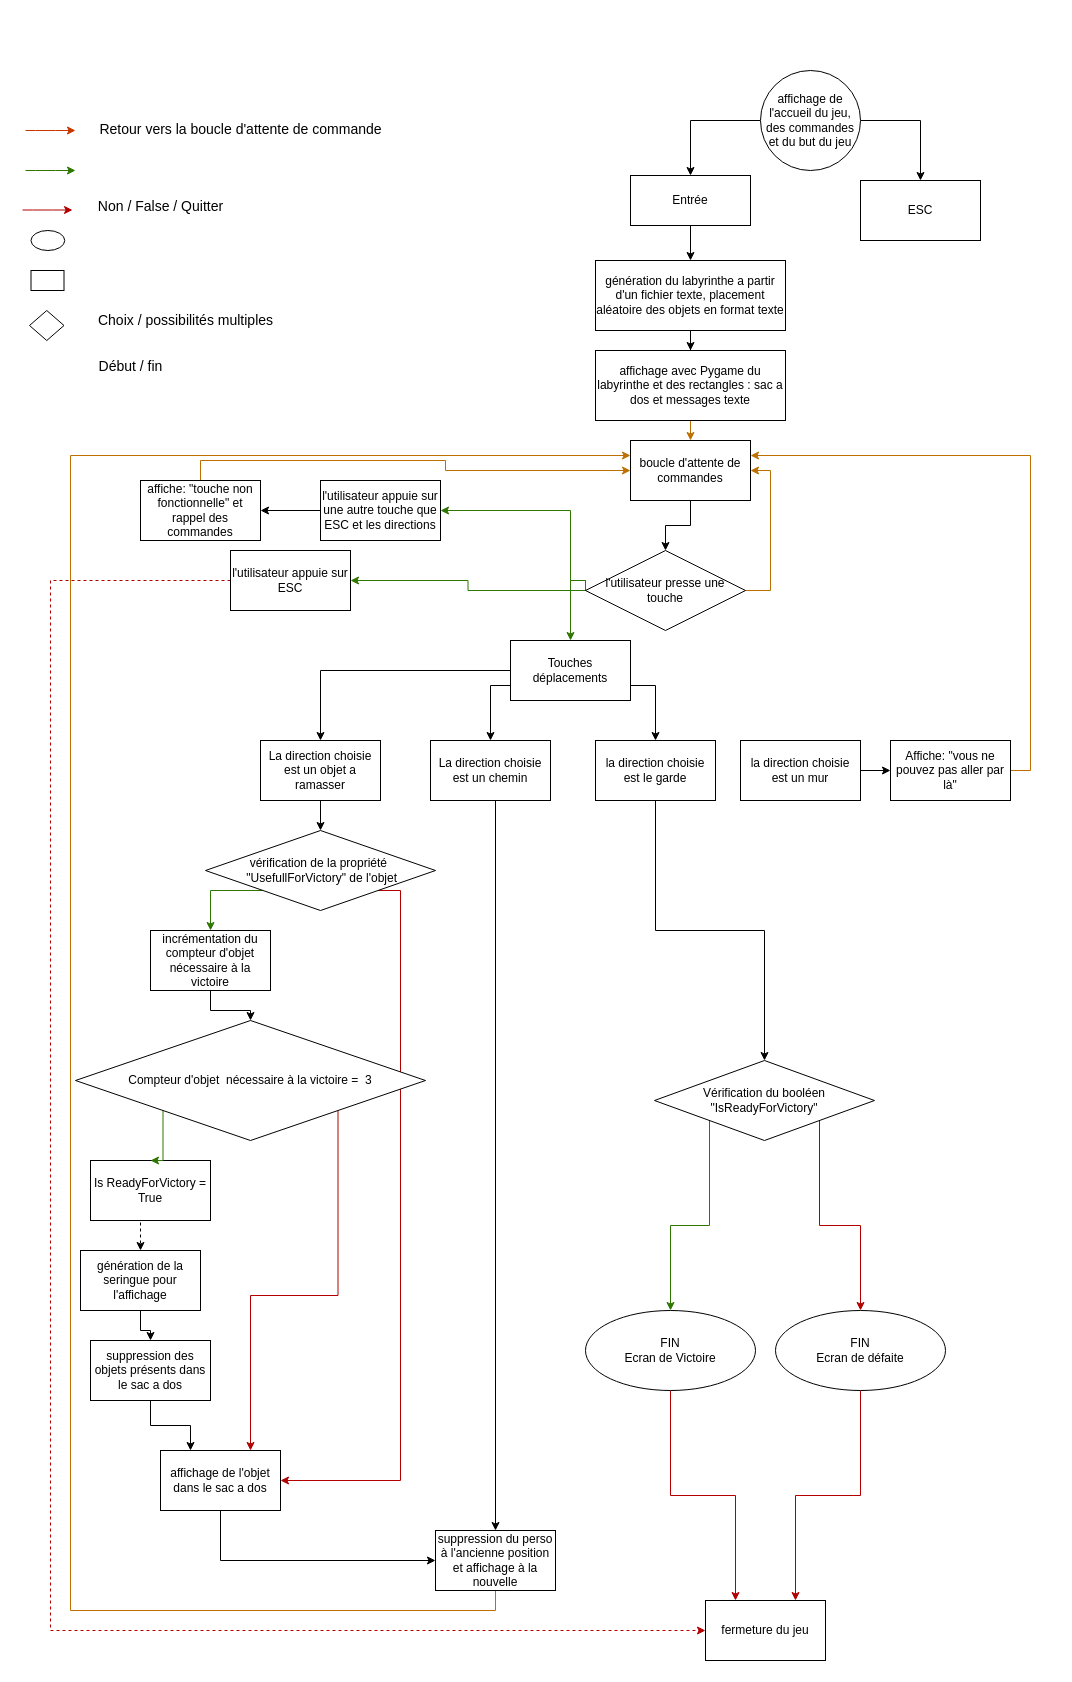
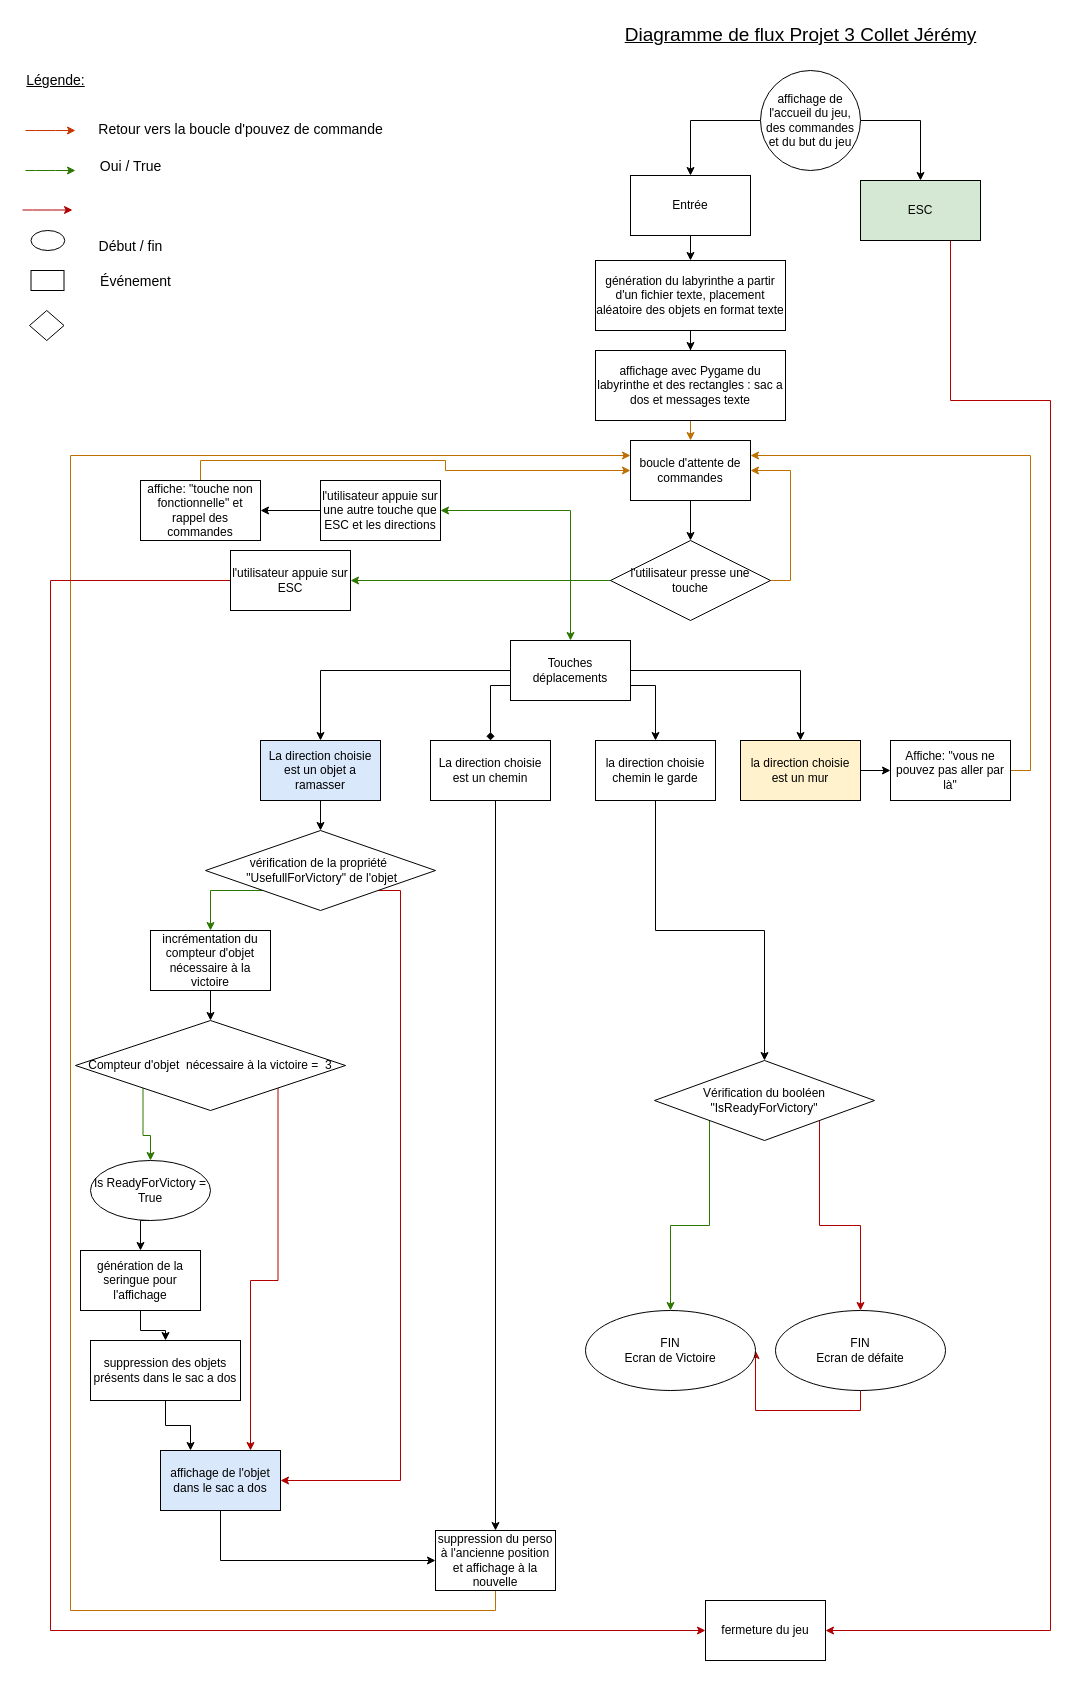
none -> (801, 36)
none -> (56, 81)
(241, 129) -> (241, 129)
none -> (131, 166)
(691, 201) -> (691, 206)
(161, 206) -> none
(921, 211) -> (921, 211)
none -> (136, 281)
(186, 321) -> none
(131, 366) -> (131, 246)
(666, 591) -> (691, 581)
none -> (747, 671)
(491, 732) -> (491, 732)
(321, 771) -> (321, 771)
(656, 771) -> (656, 771)
(801, 771) -> (801, 771)
none -> (1051, 993)
(251, 1081) -> (211, 1066)
(151, 1191) -> (151, 1191)
(141, 1230) -> (141, 1230)
(51, 1341) -> (51, 1341)
(151, 1371) -> (166, 1371)
(221, 1481) -> (221, 1481)
(700, 1496) -> none
(824, 1496) -> (784, 1411)
